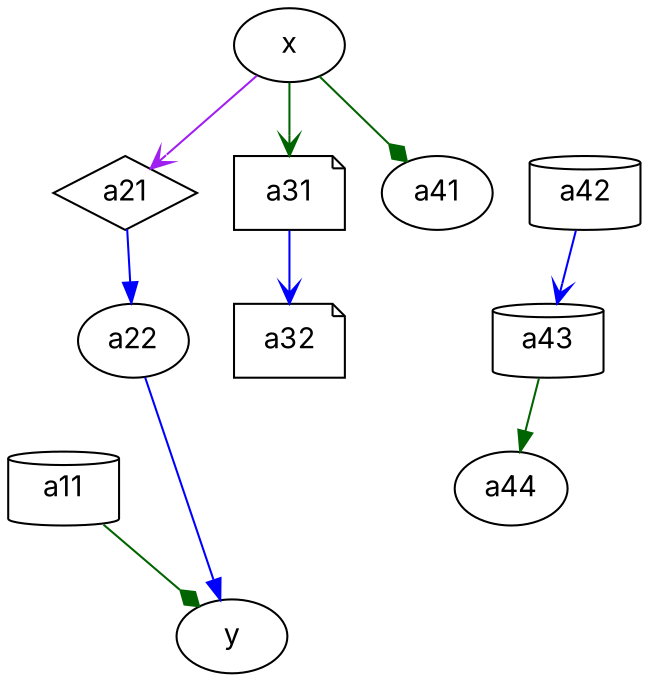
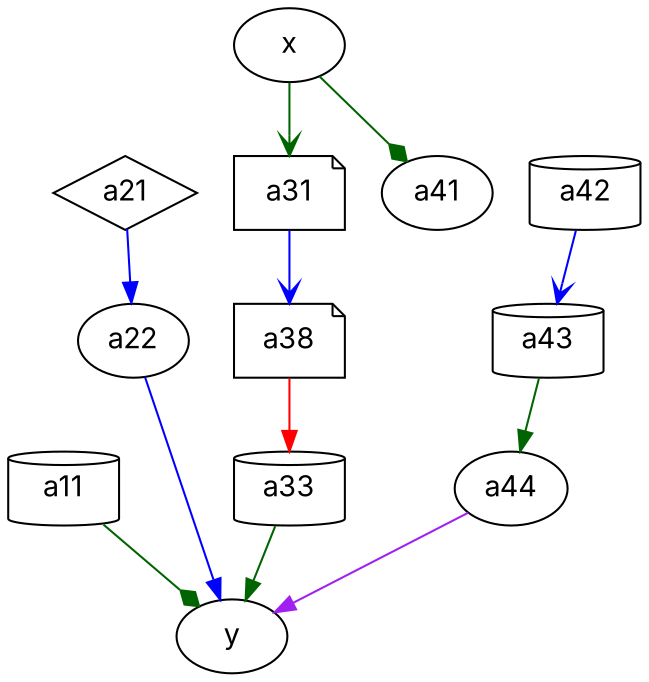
(212, 115) -> none
(289, 341) -> (289, 341)
none -> (289, 489)
none -> (381, 558)
